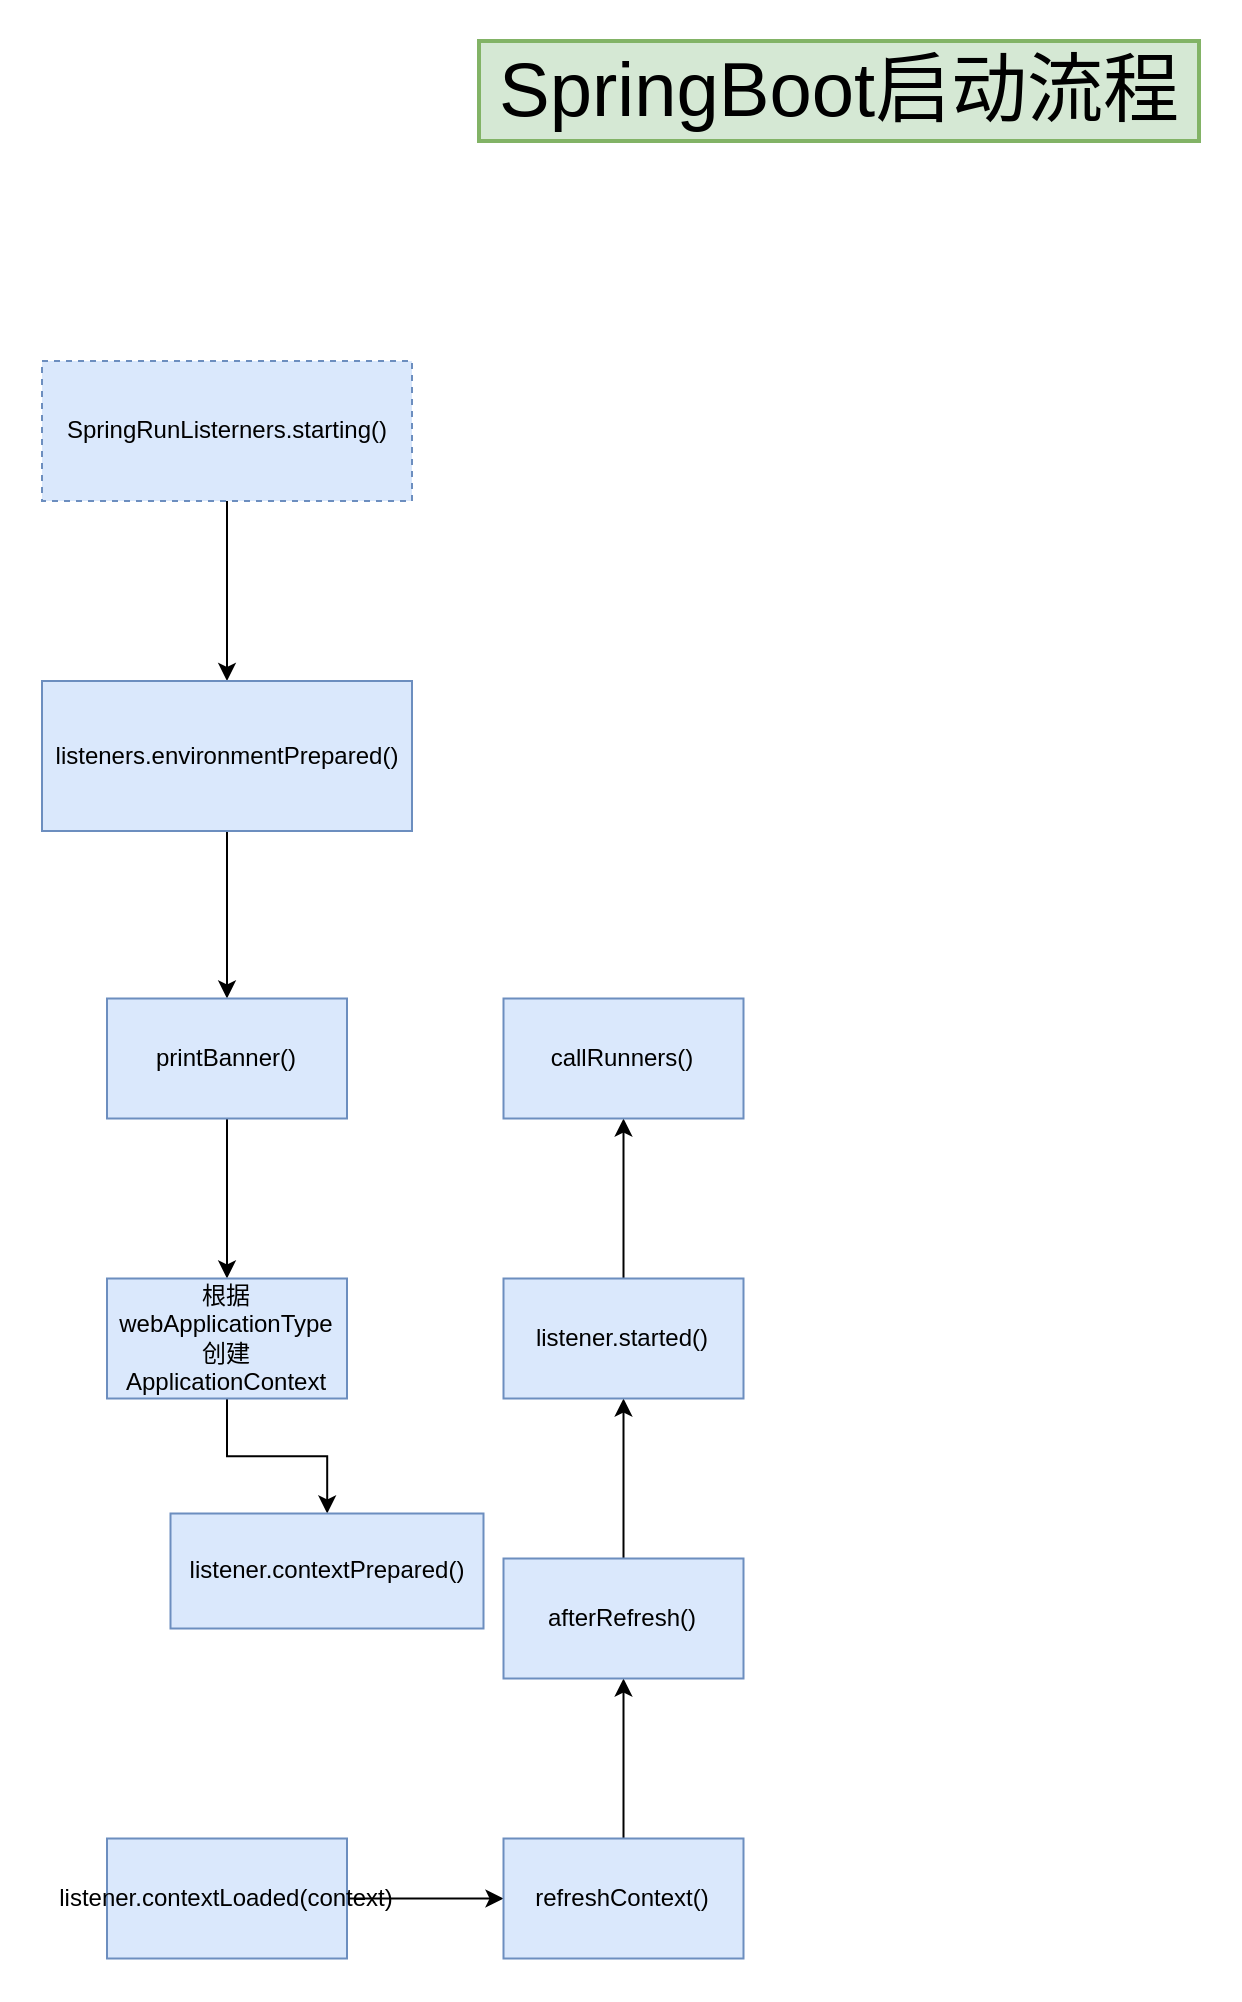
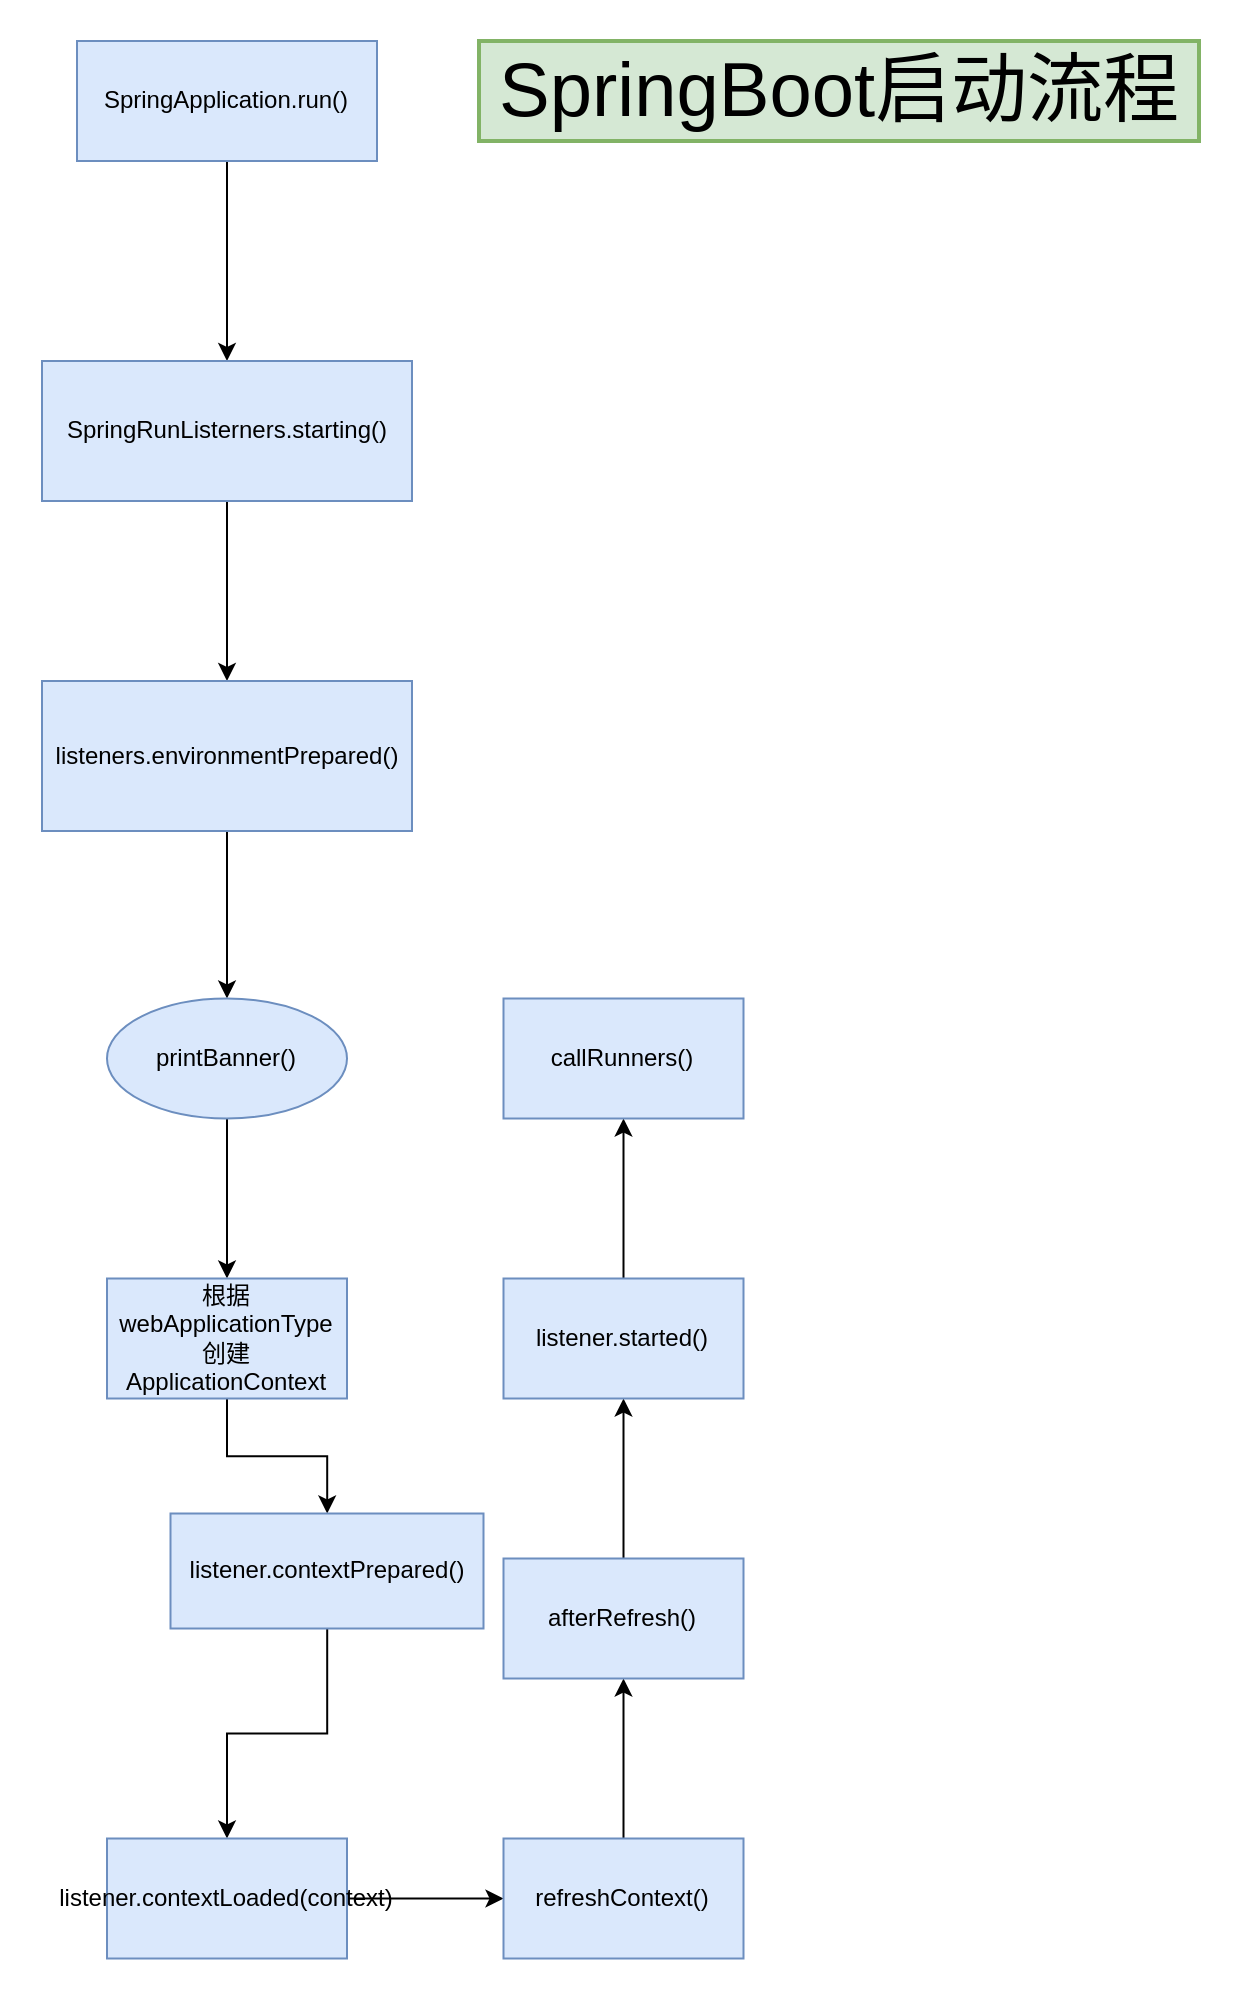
none -> (227, 101)
none -> (227, 254)
(227, 431) -> (227, 431)
(227, 1059) -> (227, 1059)
none -> (284, 1734)
